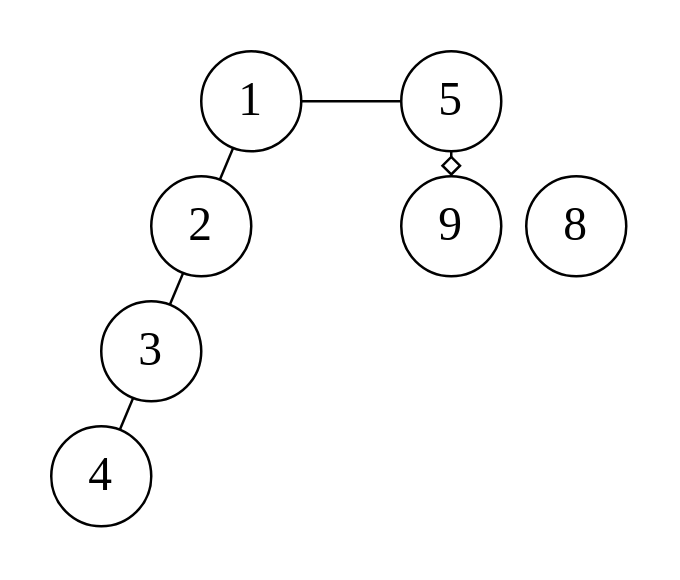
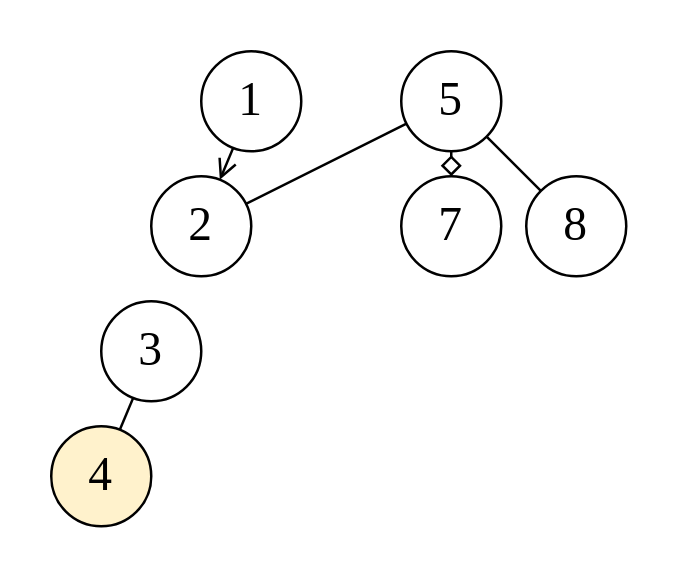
(351, 101) -> (514, 164)
(223, 172) -> (224, 171)
(451, 226) -> (451, 226)
(177, 289) -> (326, 164)
(101, 476) -> (101, 476)
